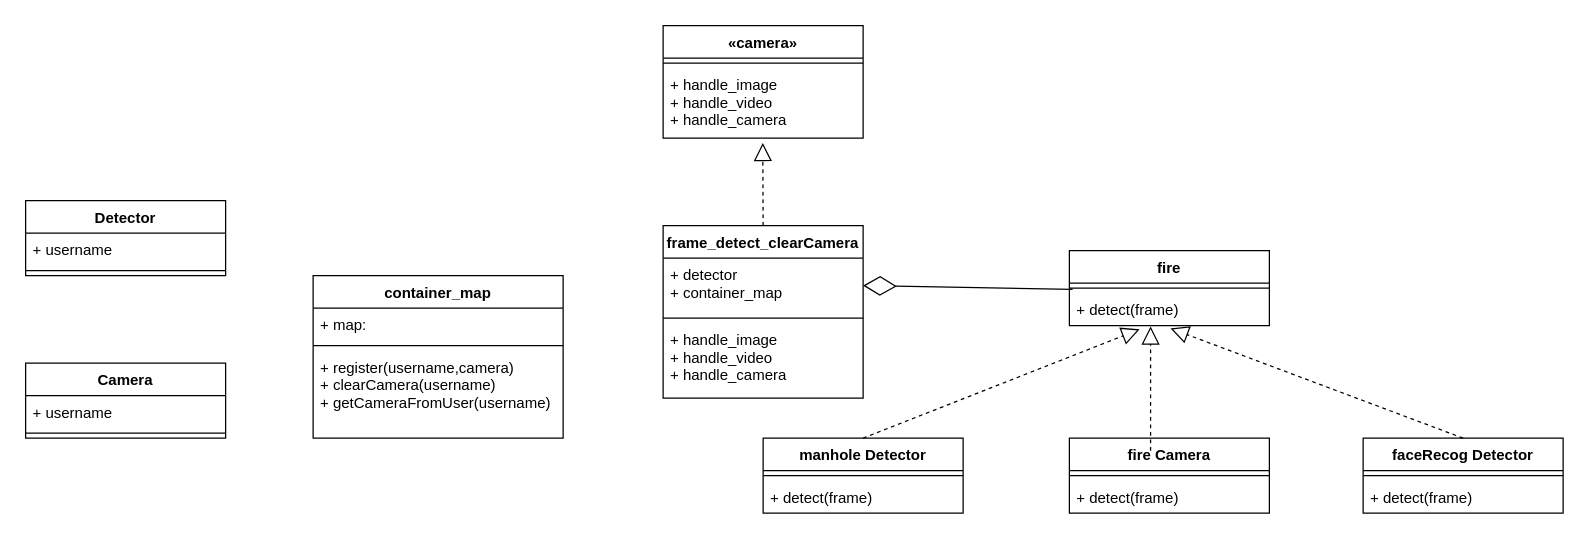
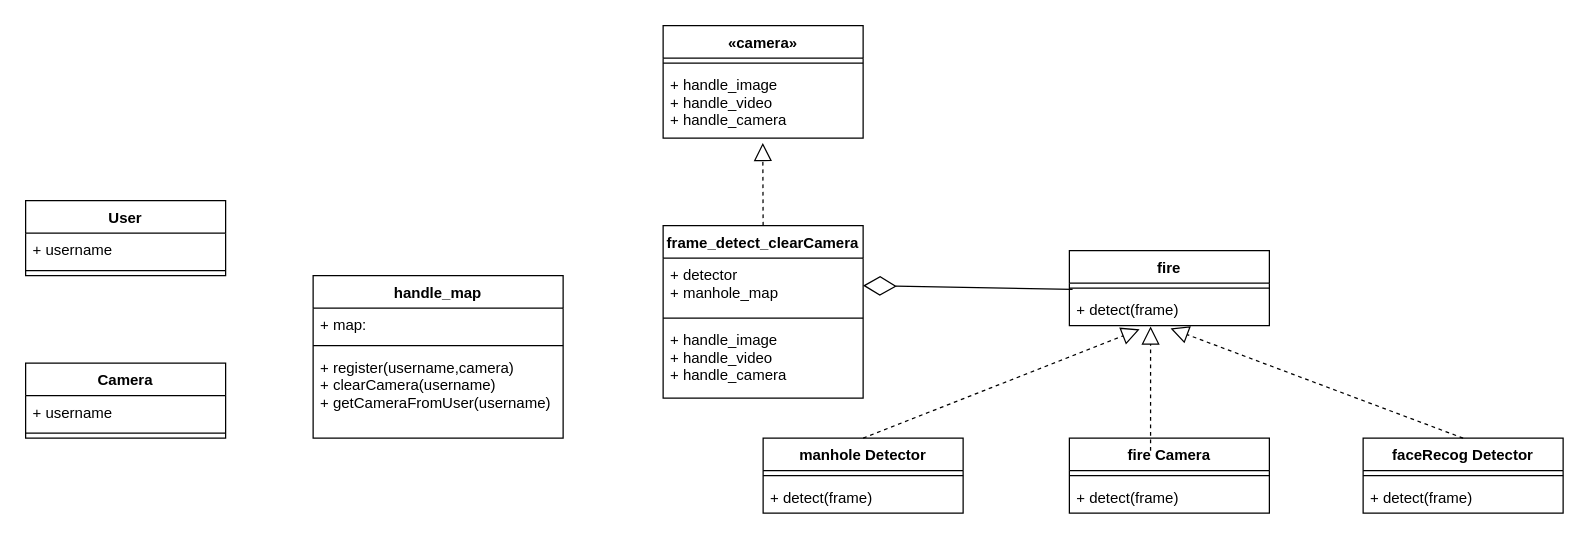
(125, 218) -> (125, 218)
(710, 275) -> (710, 275)
(438, 293) -> (438, 293)
